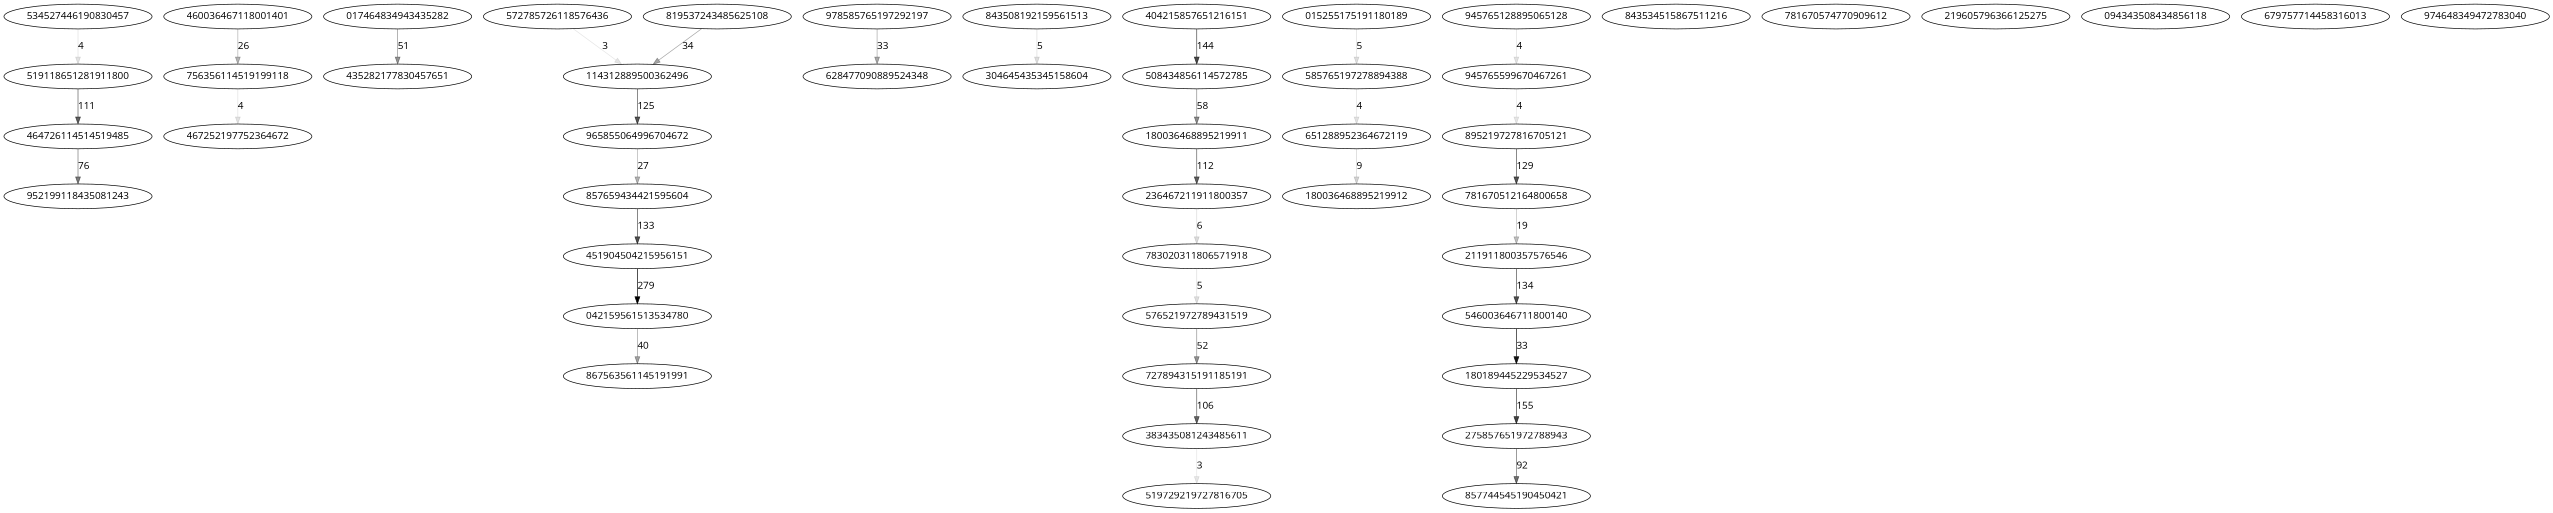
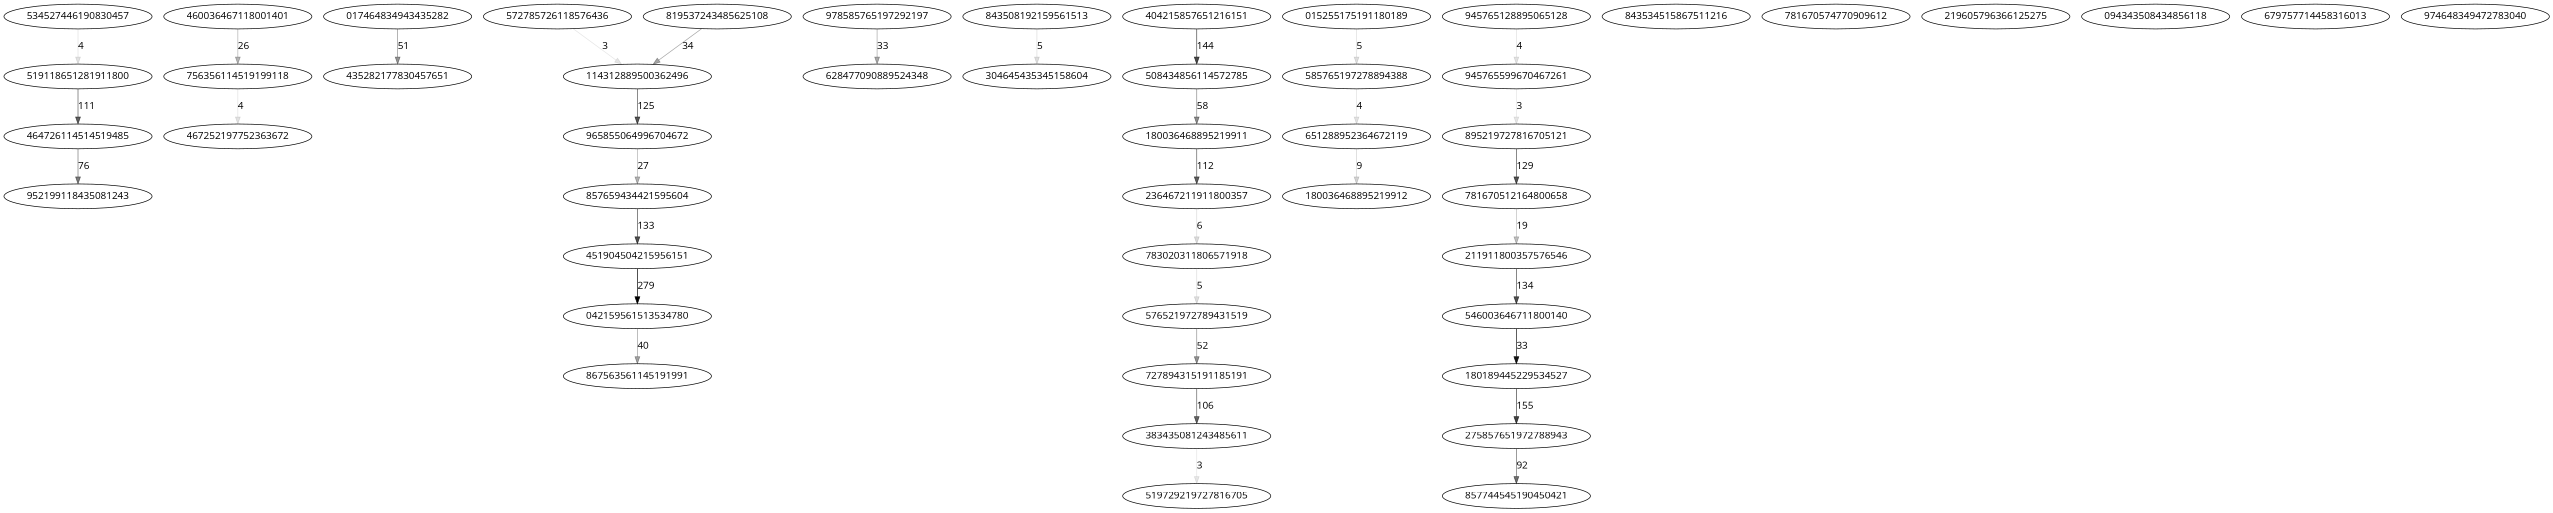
(1519, 106) -> (1519, 106)
(238, 136) -> (238, 136)
